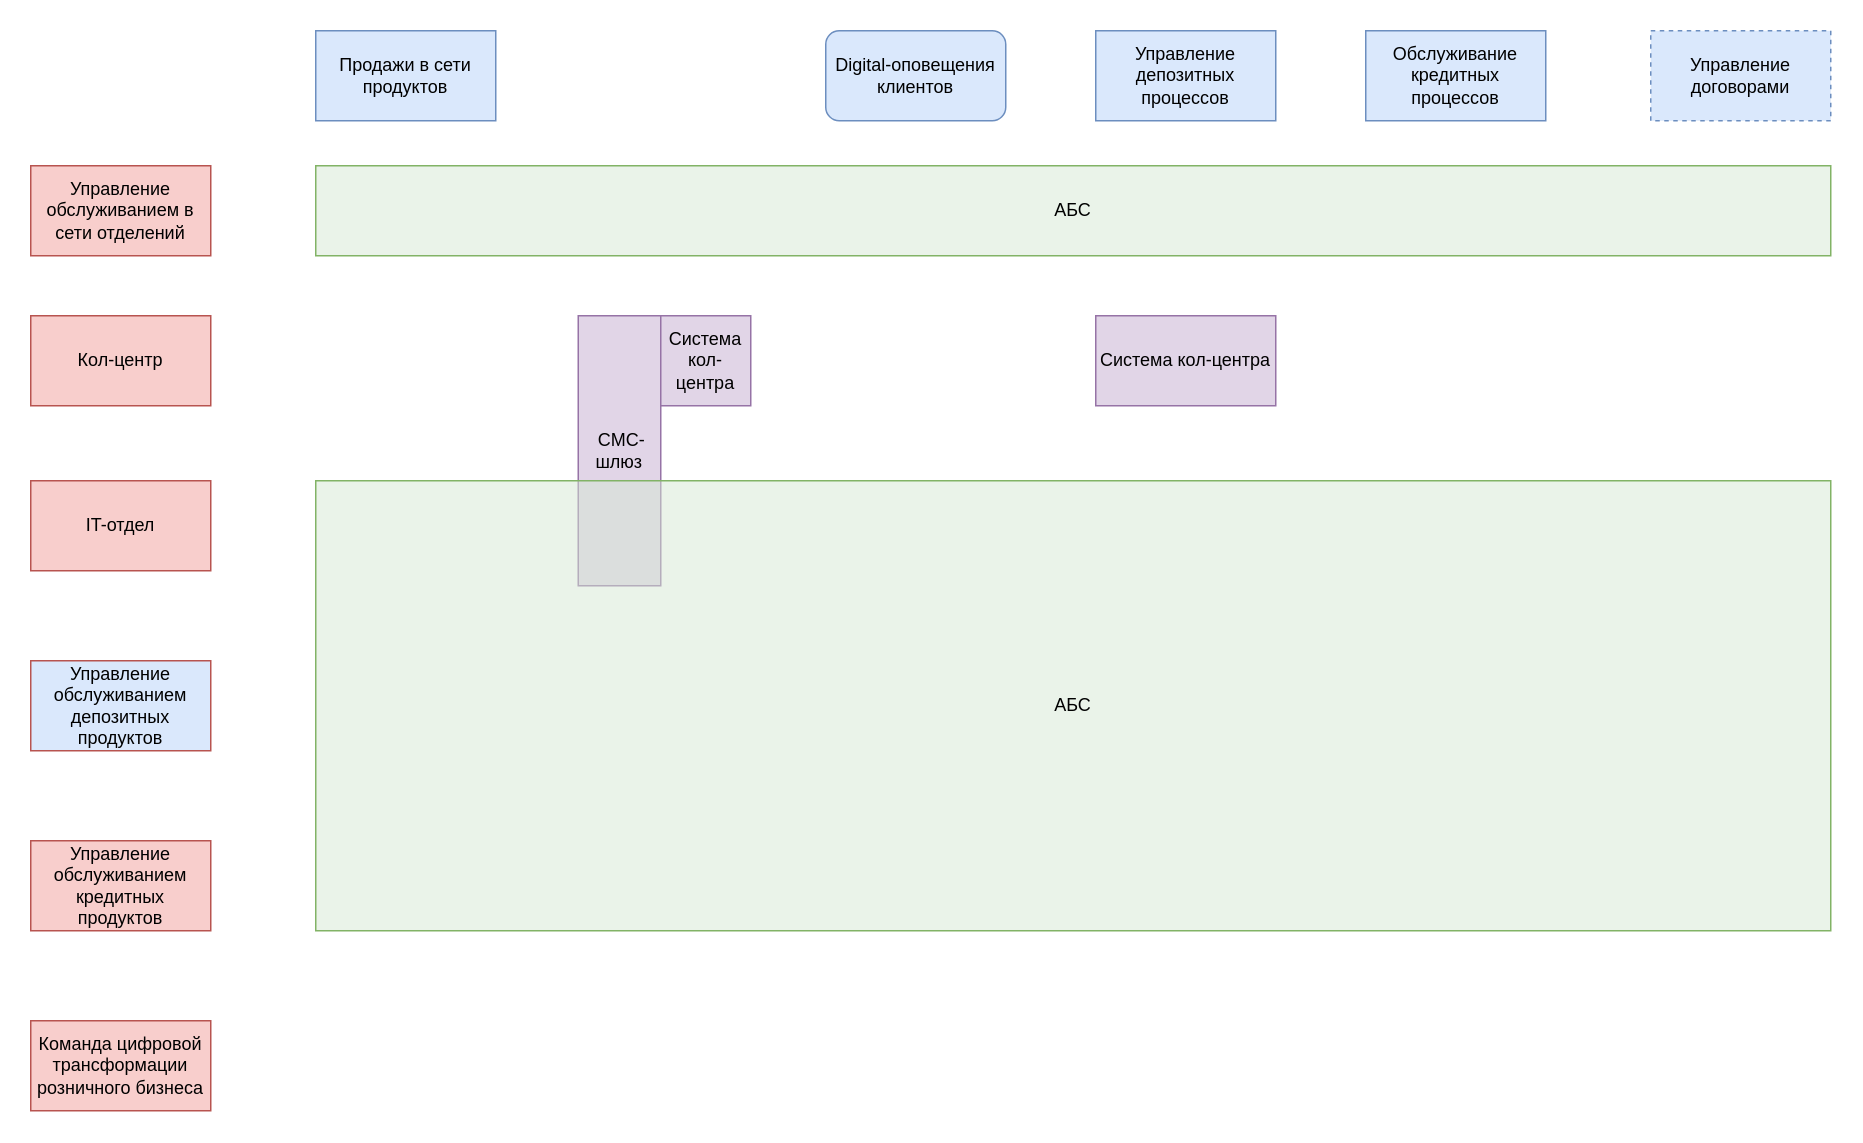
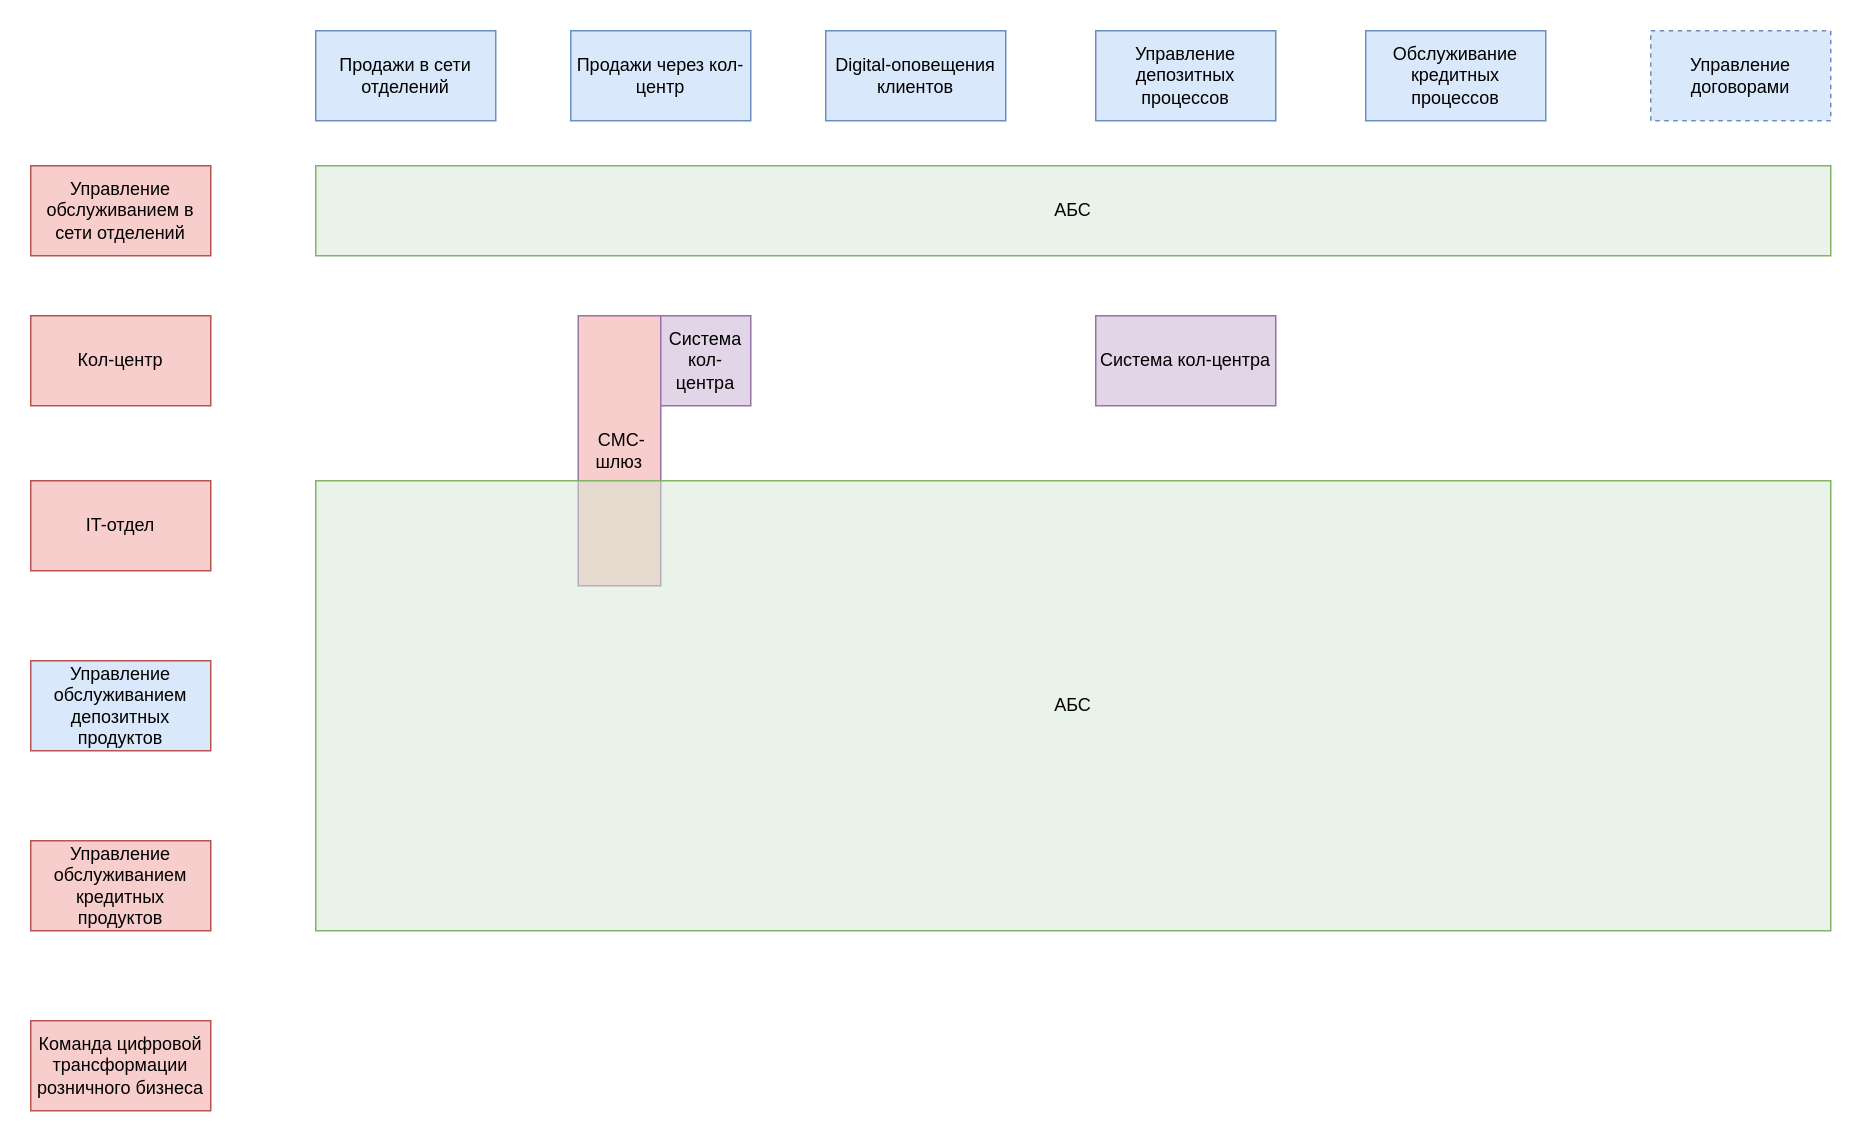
(406, 76) -> (406, 76)
none -> (661, 76)
(916, 76) -> (916, 76)
(620, 451) -> (620, 451)
